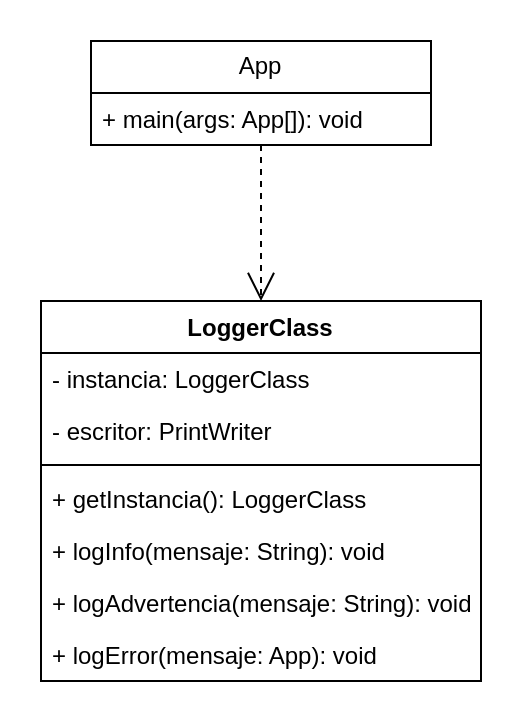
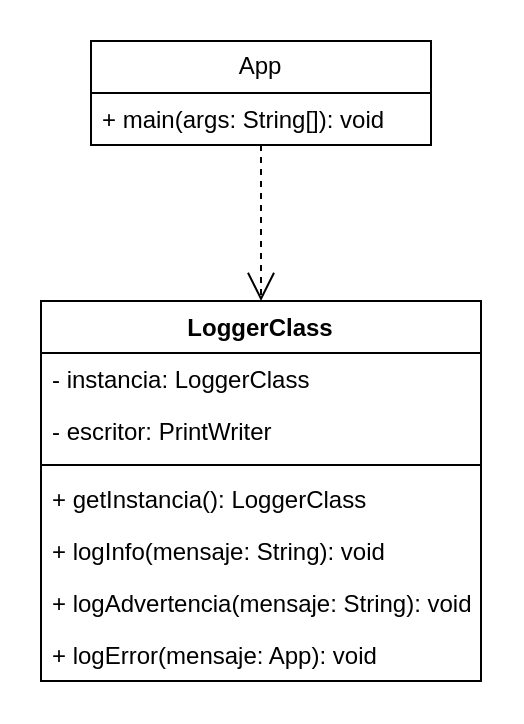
(249, 121) -> (263, 136)
